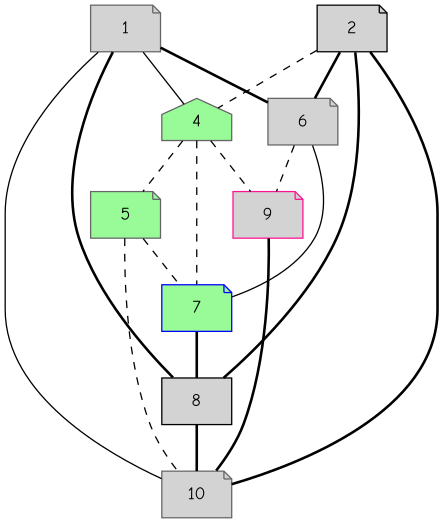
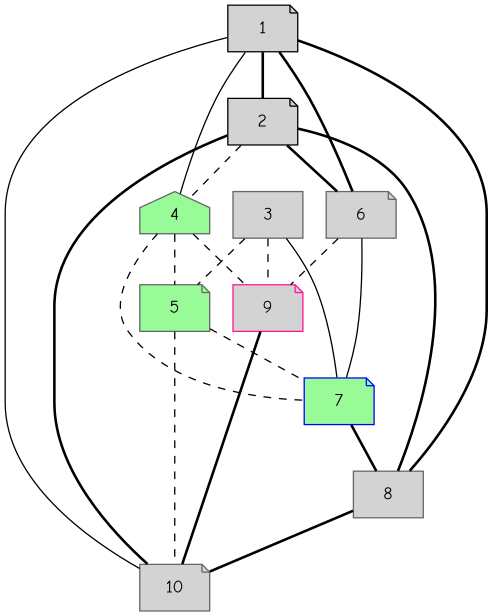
(126, 28) -> (263, 28)
none -> (263, 75)
none -> (268, 215)
(197, 401) -> (388, 494)
